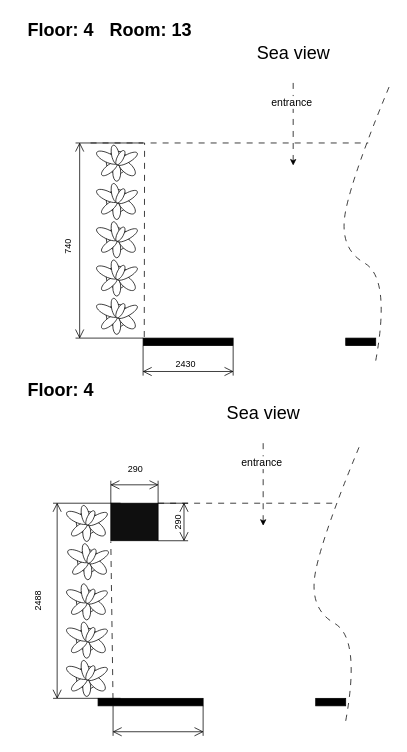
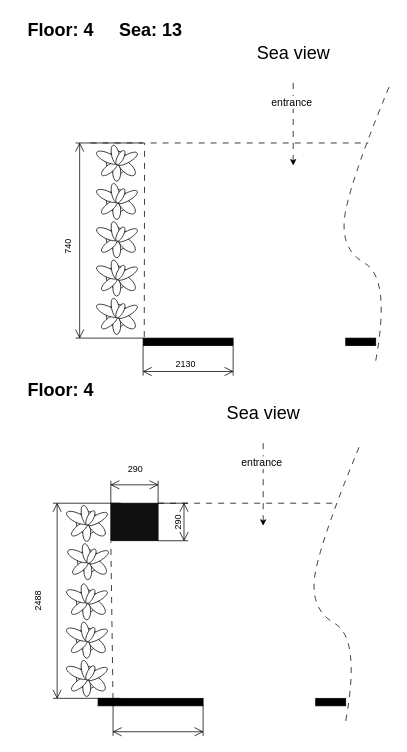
(151, 30) -> (151, 30)
(186, 364) -> (186, 364)
